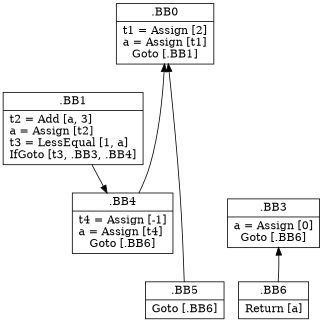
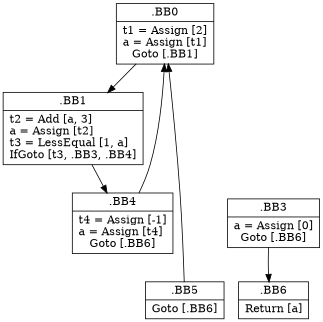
none -> (125, 75)
(279, 269) -> (268, 261)
